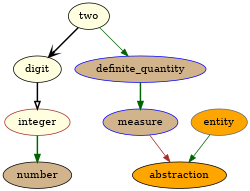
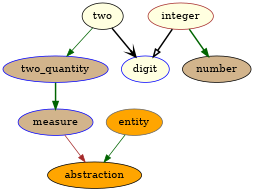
(37, 69) -> (145, 69)
(140, 69) -> (56, 69)
(37, 92) -> (165, 40)
